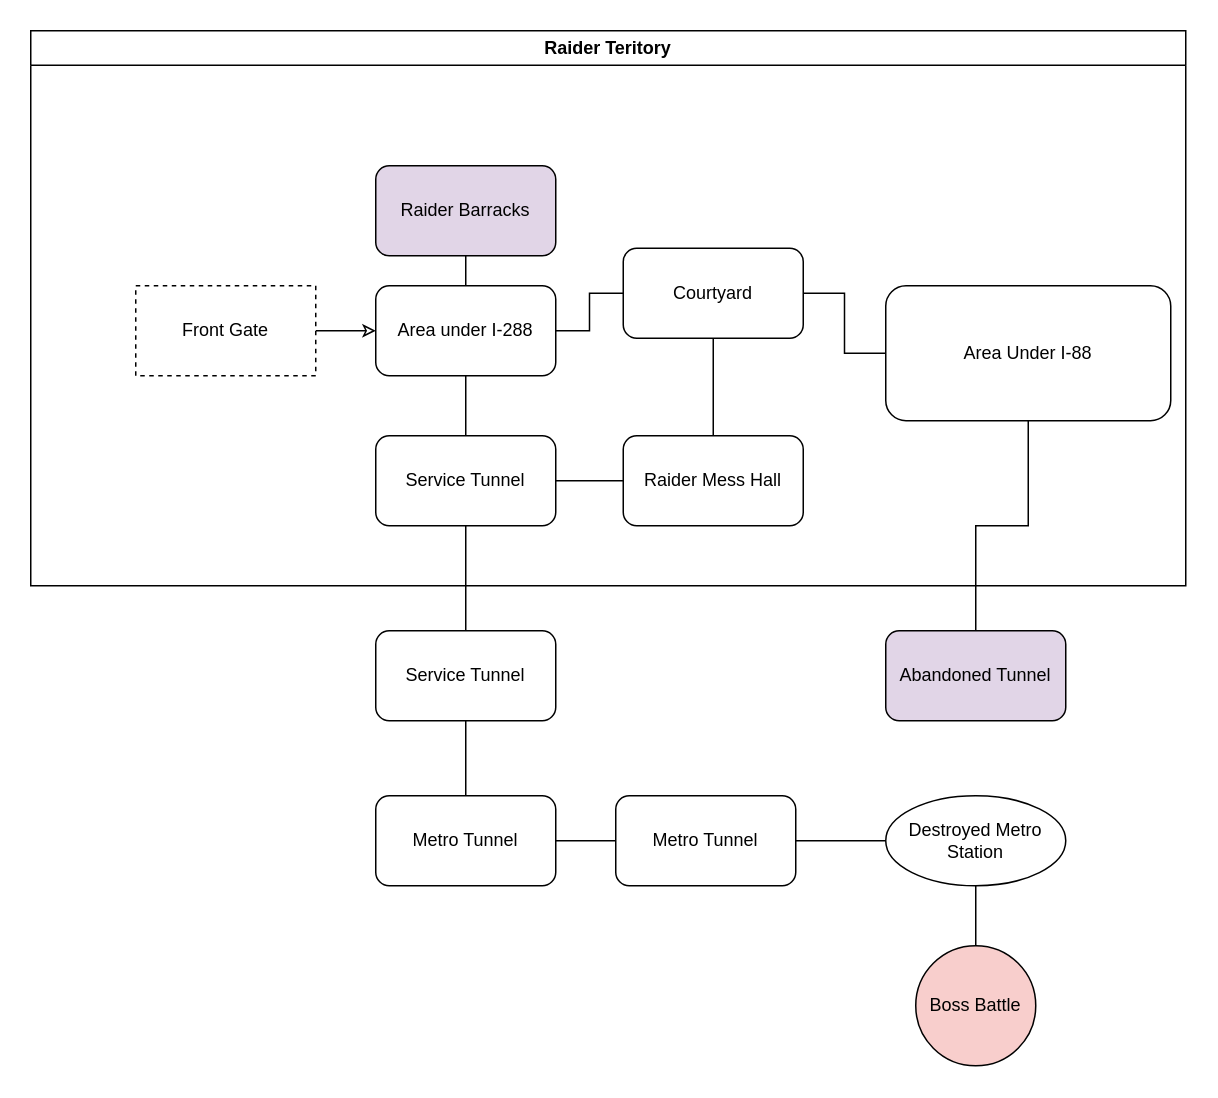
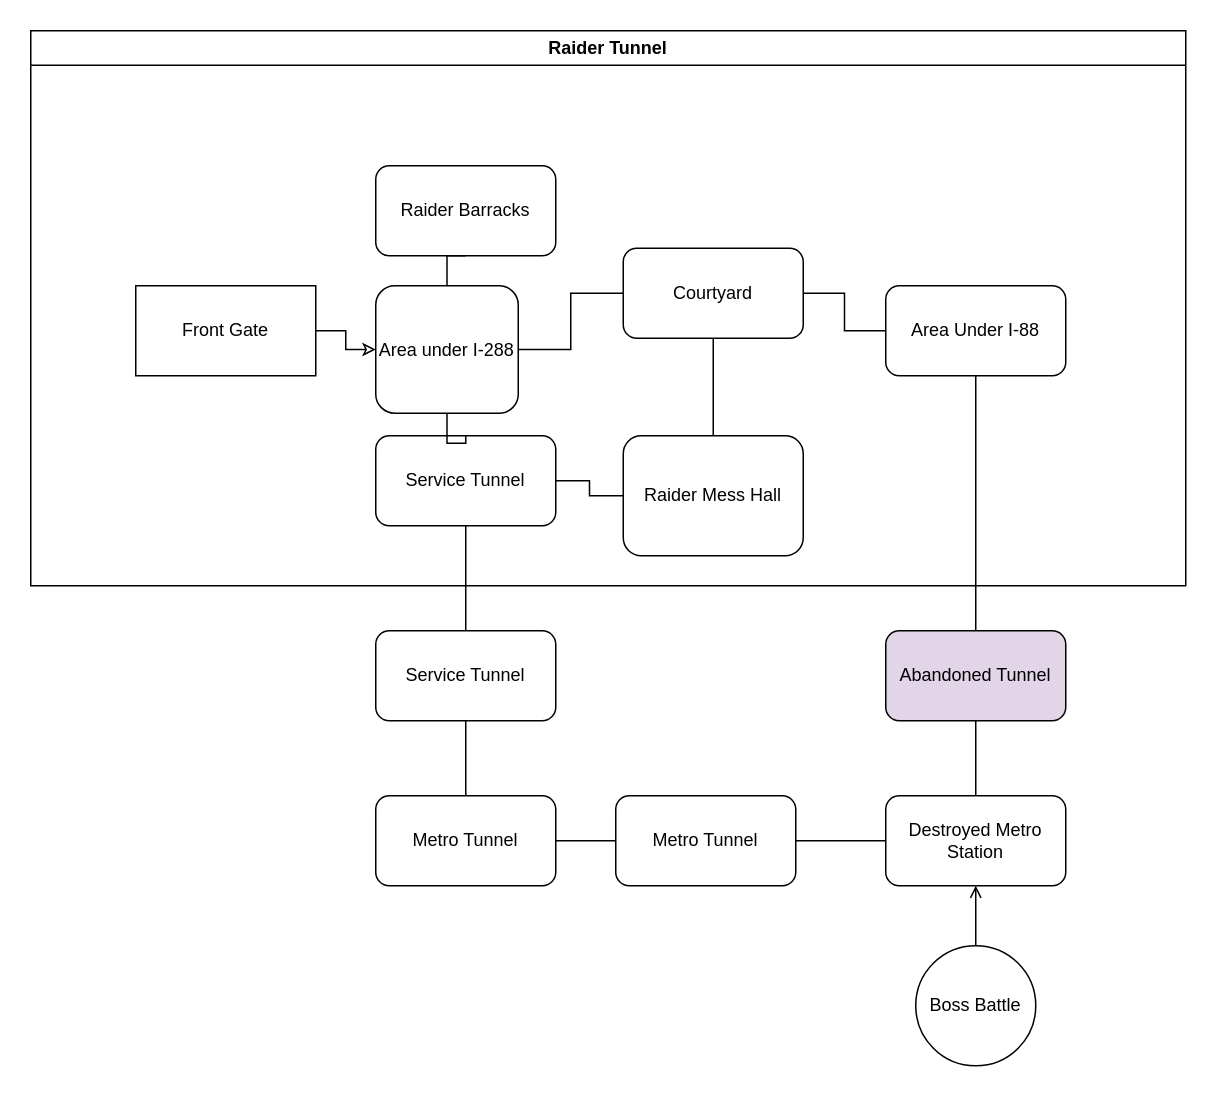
(608, 49) -> (608, 49)
(466, 211) -> (466, 211)
(226, 331) -> (226, 331)
(466, 331) -> (447, 350)
(1028, 353) -> (976, 331)
(713, 481) -> (713, 496)
none -> (976, 758)
(976, 841) -> (976, 841)
(976, 891) -> (976, 893)
(976, 1006) -> (976, 1006)
